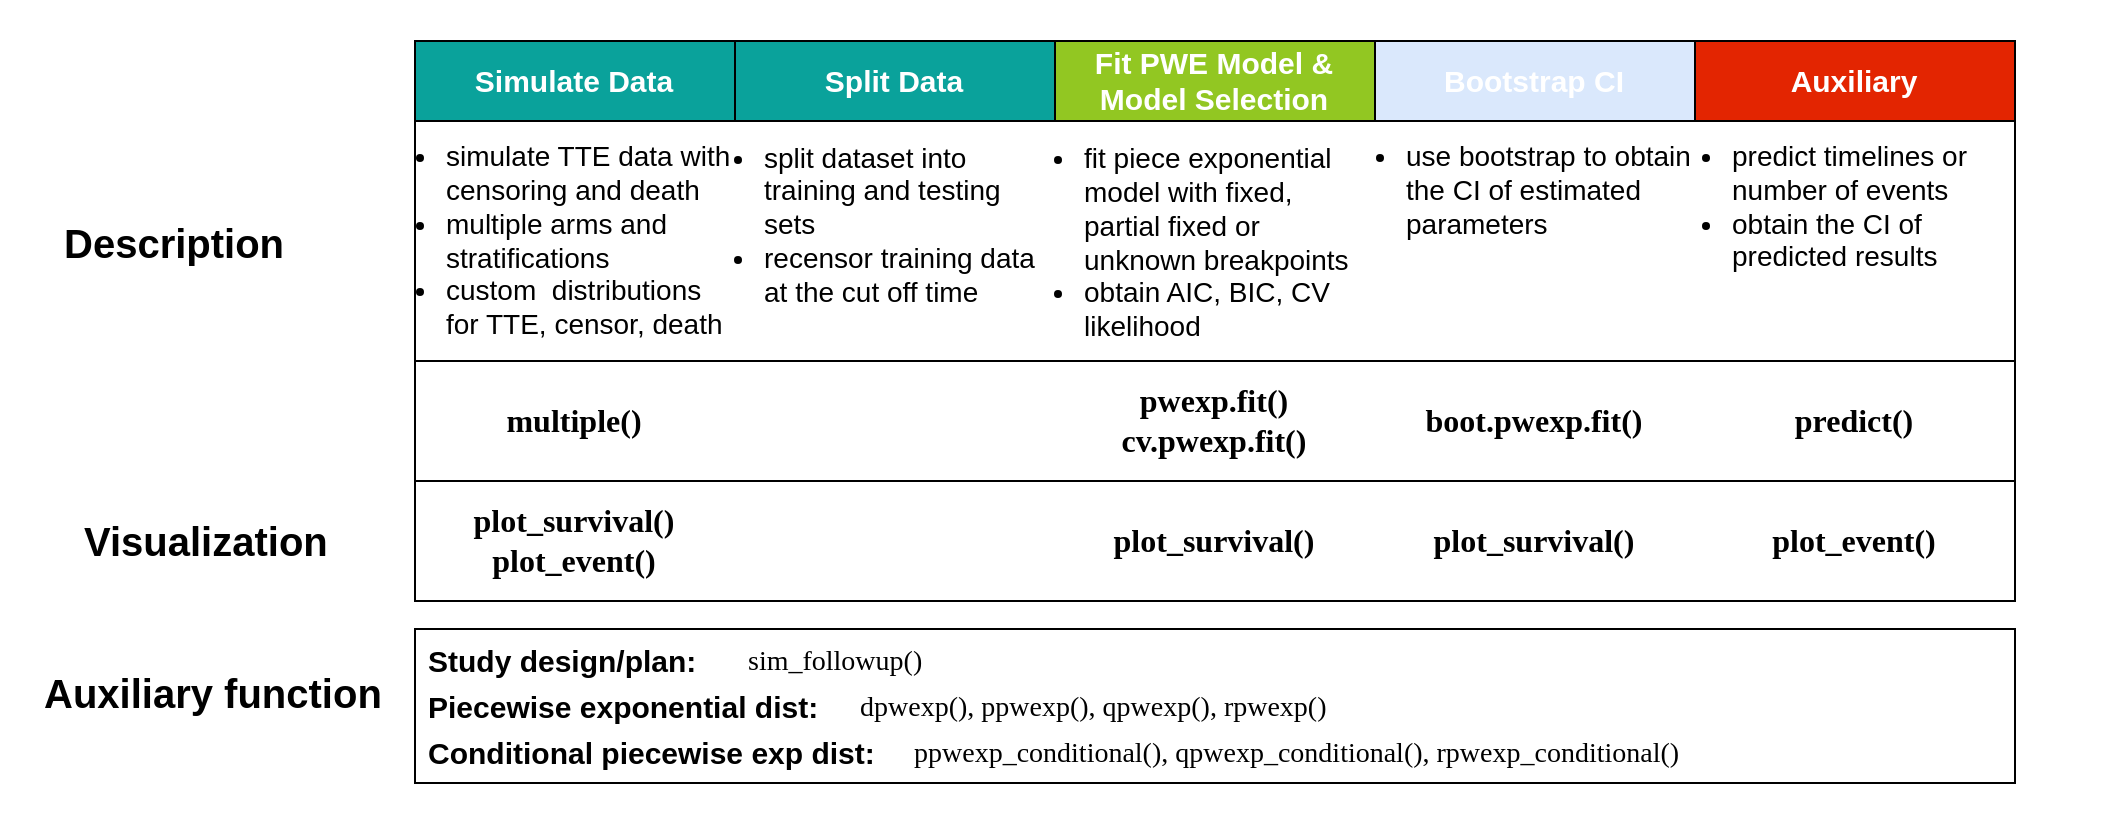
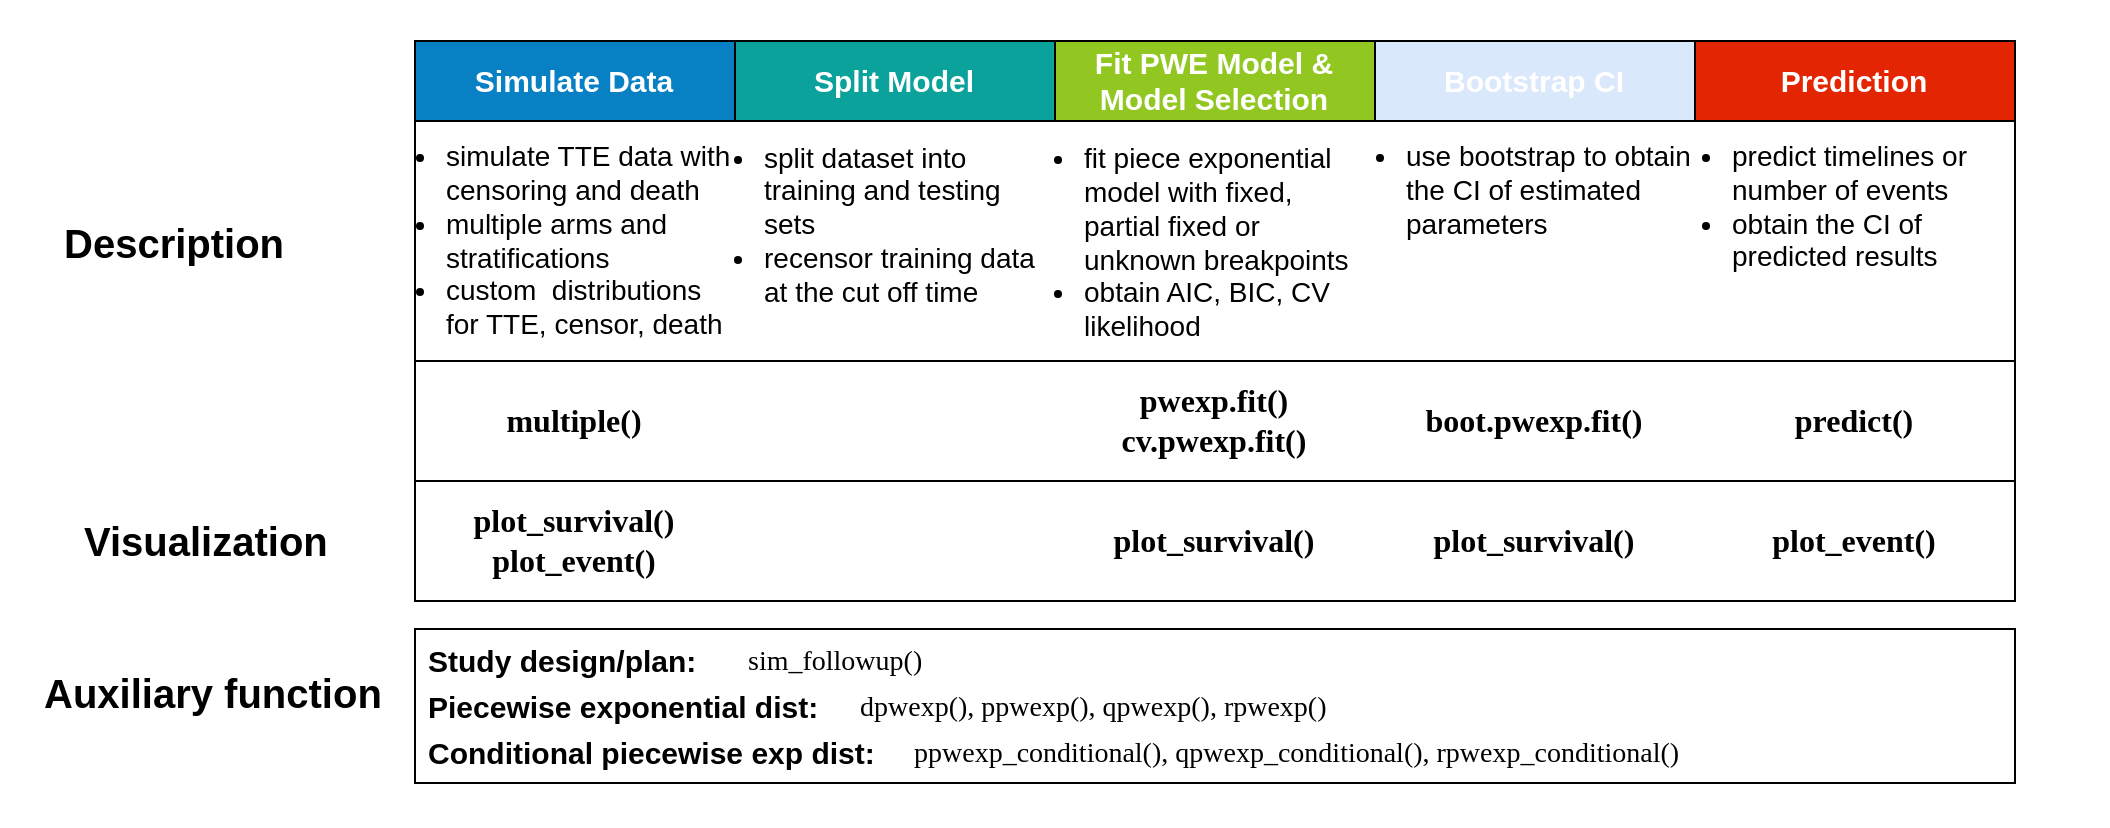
(575, 81) -> (575, 81)
(895, 81) -> (895, 81)
(1855, 81) -> (1855, 81)
